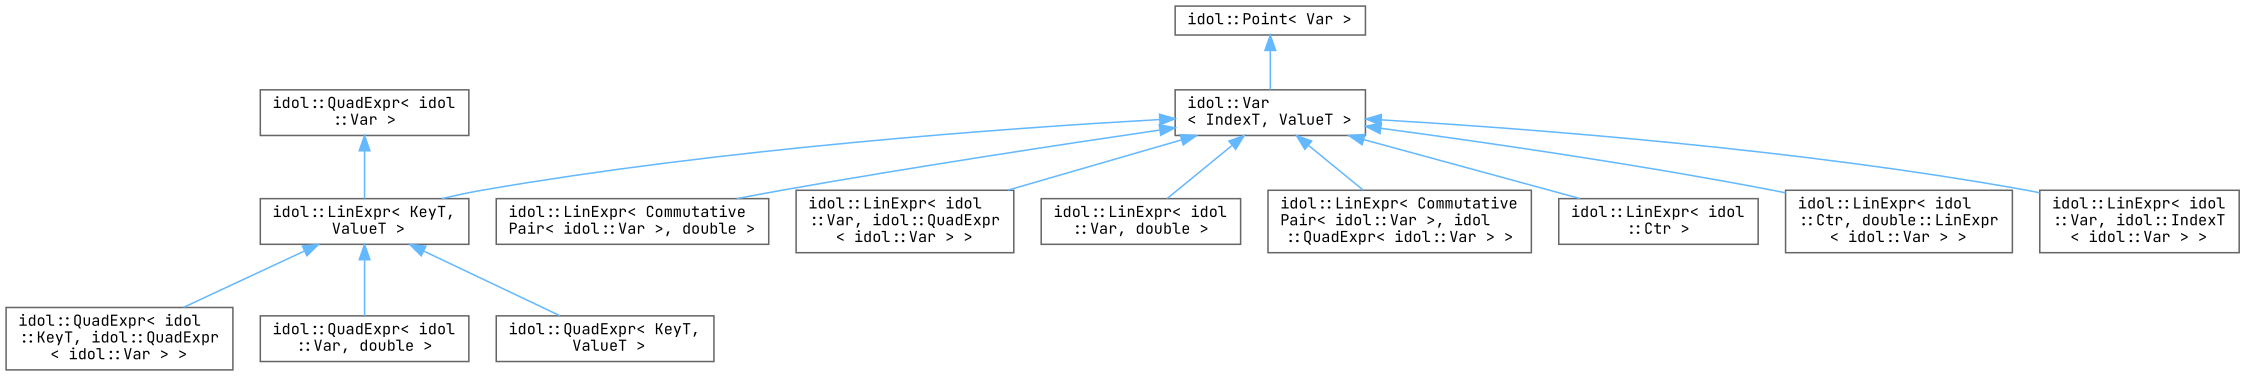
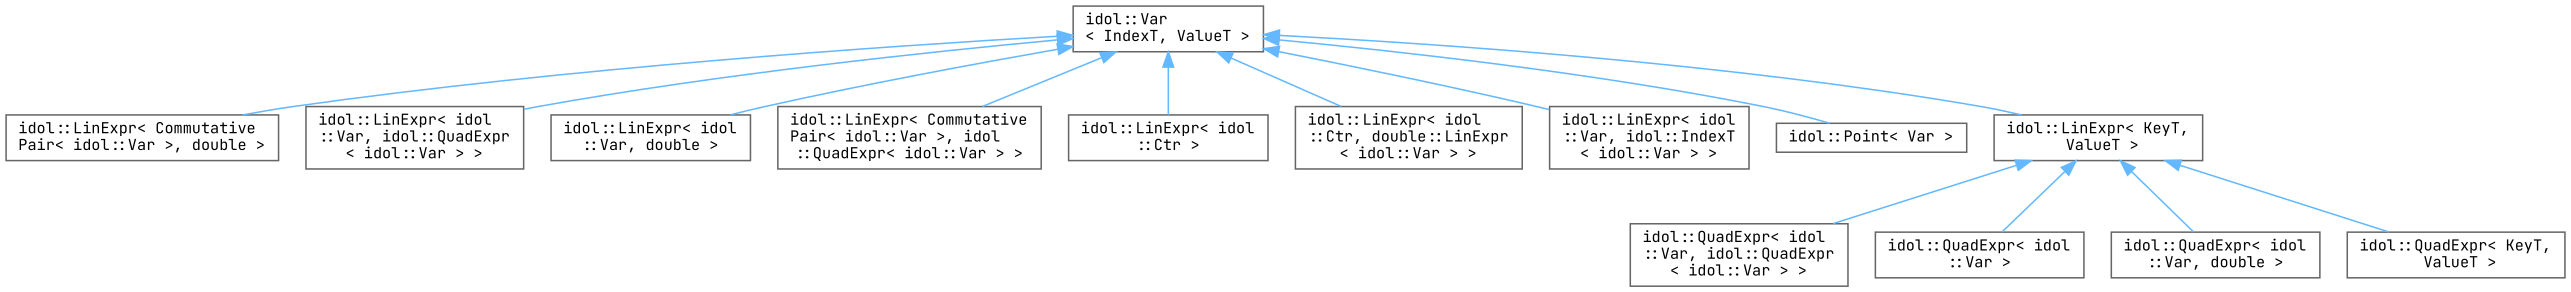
(1270, 70) -> (1556, 72)
(365, 175) -> (2033, 202)
(119, 339) -> (1739, 255)
